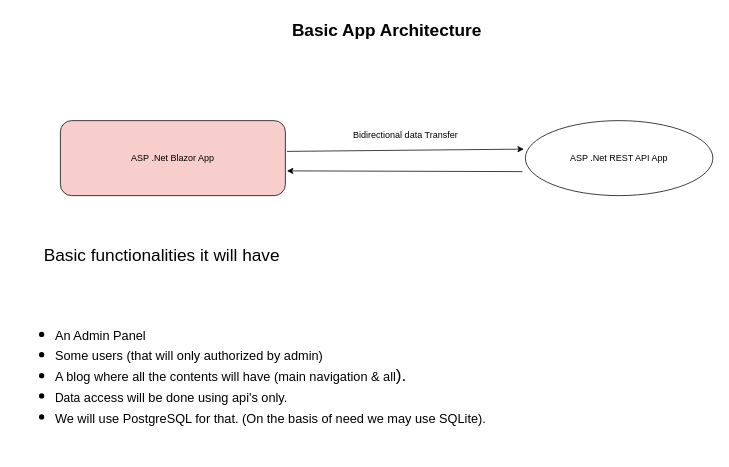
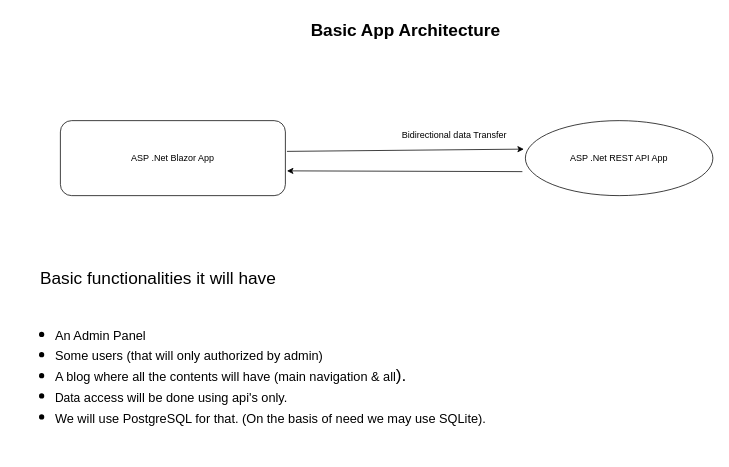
(387, 30) -> (405, 30)
(405, 135) -> (454, 135)
(173, 158) -> (173, 158)
(162, 255) -> (158, 278)
